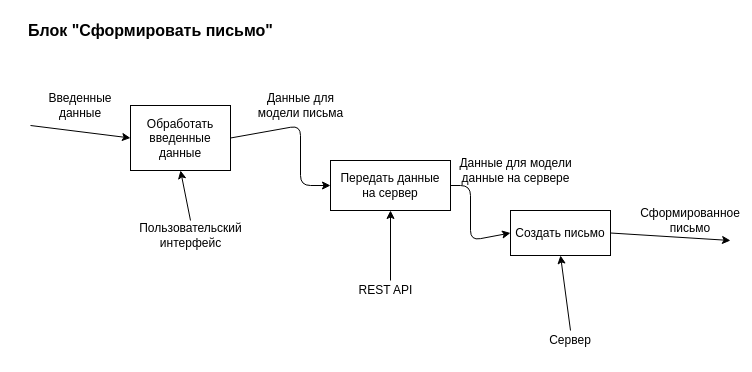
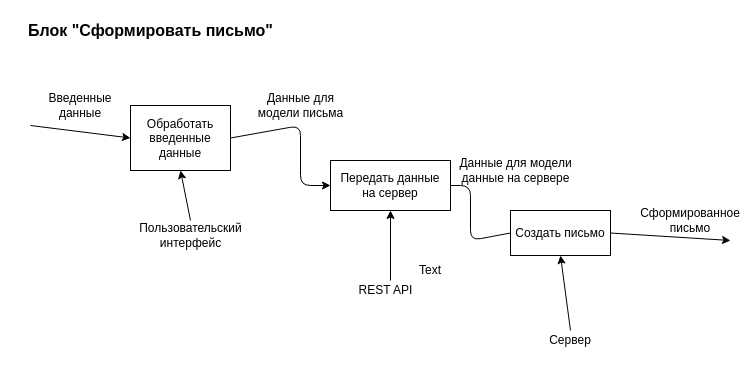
(502, 235) -> (505, 234)
none -> (431, 271)
